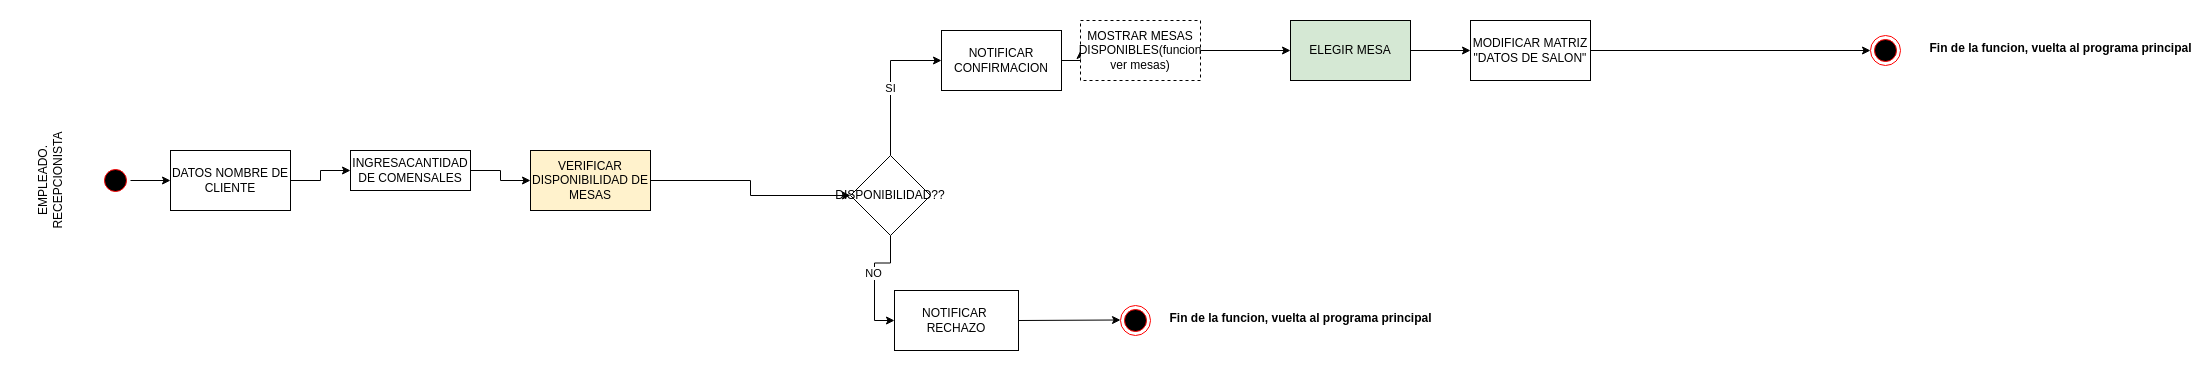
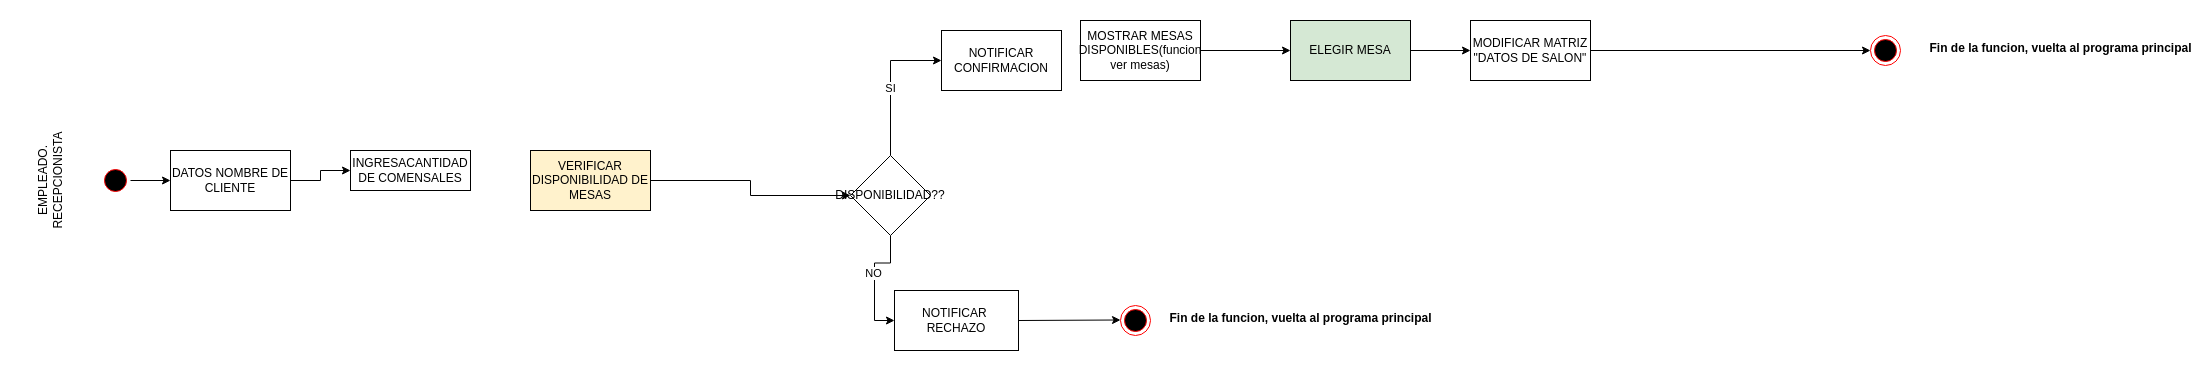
(1141, 51) -> (1141, 51)
(1073, 61) -> none
(501, 172) -> none
